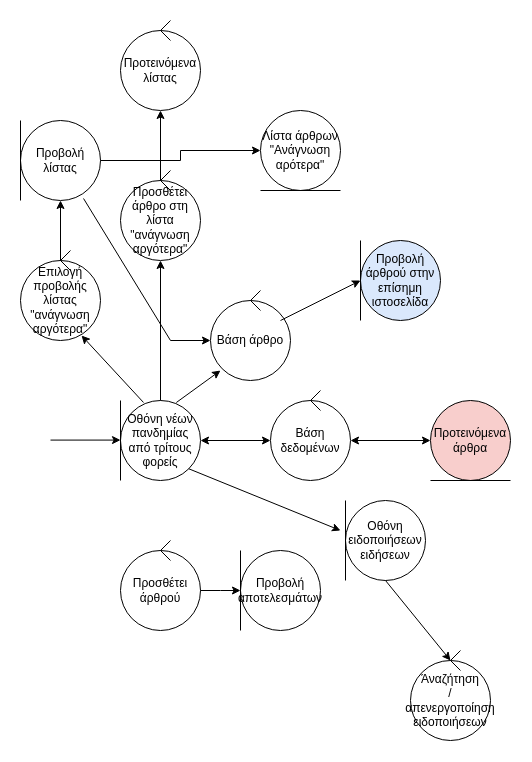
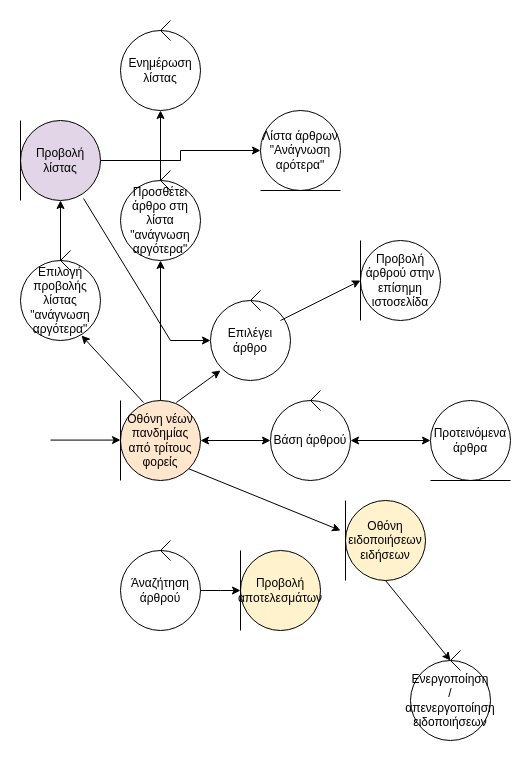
(161, 71) -> (161, 71)
(61, 161) -> (61, 161)
(401, 281) -> (401, 281)
(251, 341) -> (251, 341)
(161, 441) -> (161, 441)
(311, 441) -> (311, 441)
(471, 441) -> (471, 441)
(386, 541) -> (386, 541)
(161, 591) -> (161, 591)
(281, 591) -> (281, 591)
(451, 701) -> (451, 701)
